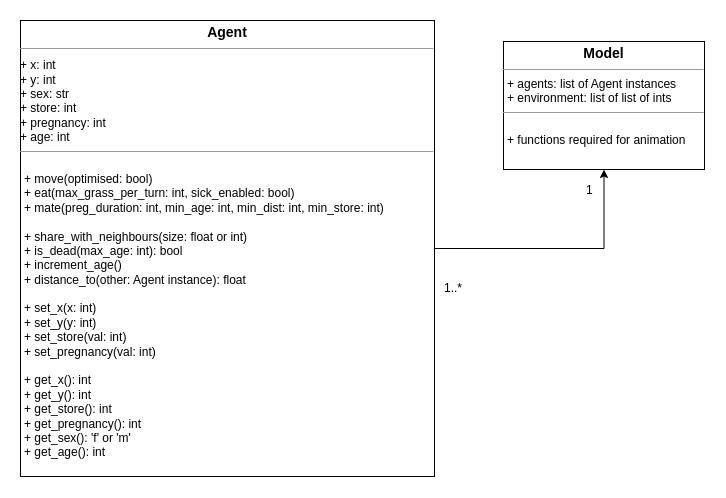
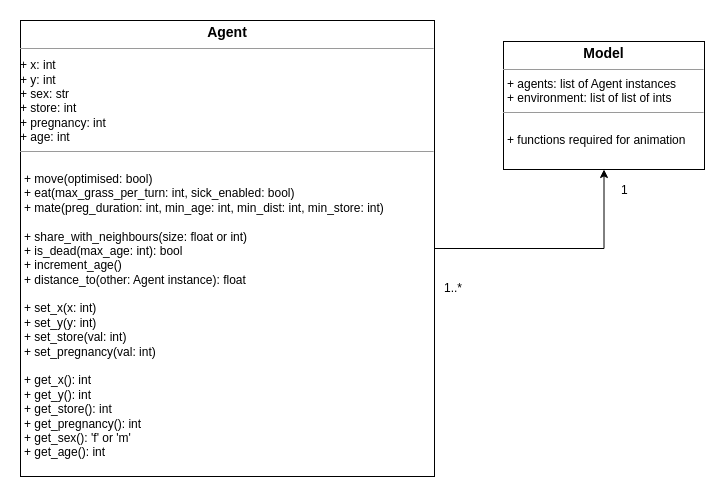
(594, 191) -> (629, 191)
